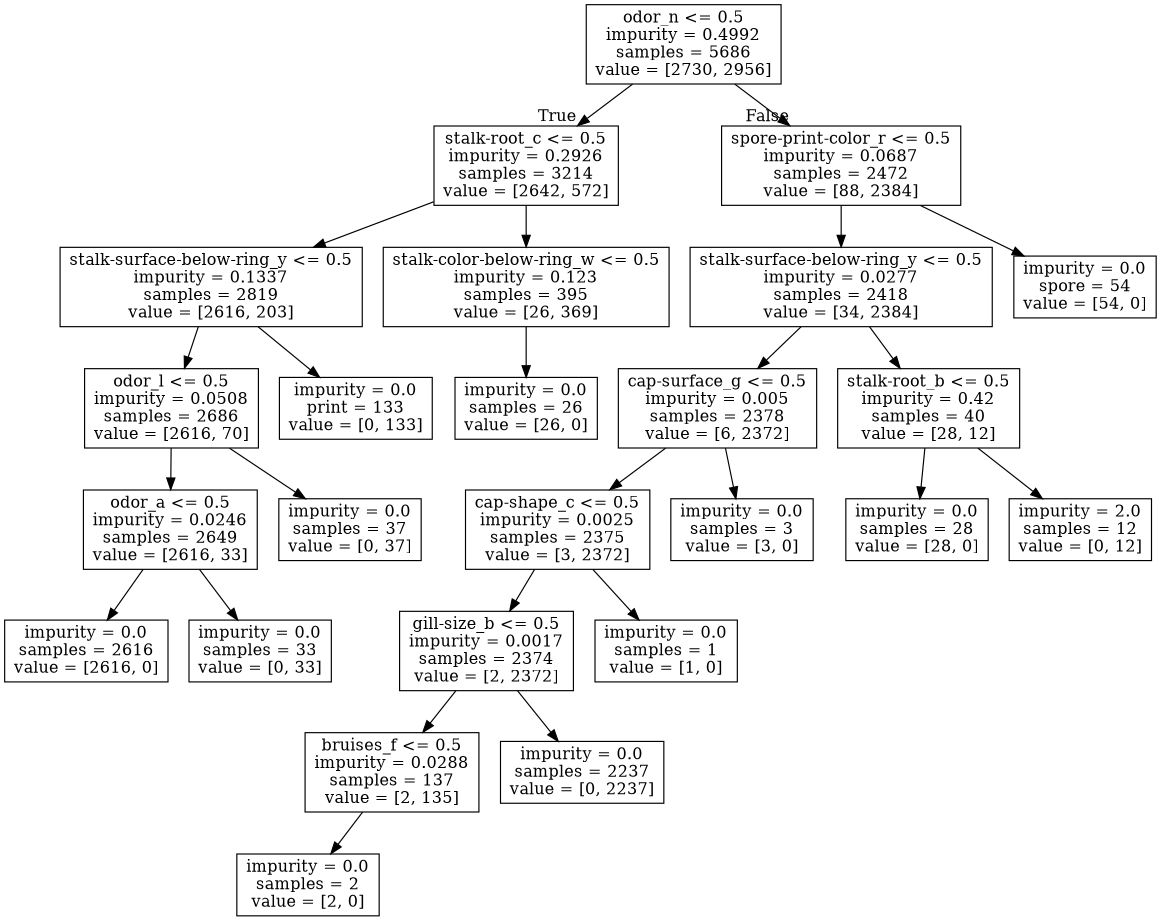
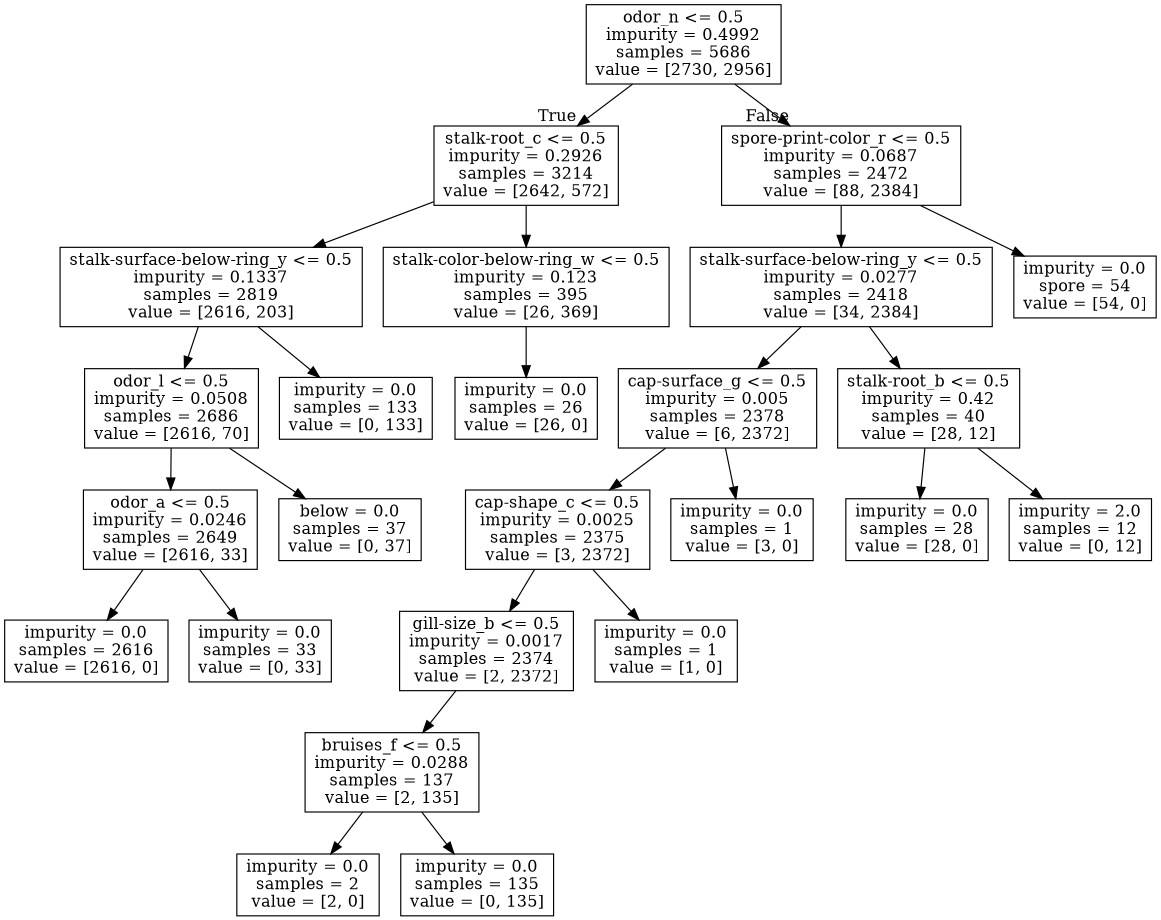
(356, 408) -> (356, 408)
(350, 530) -> (350, 530)
(742, 530) -> (742, 530)
(582, 772) -> none
none -> (477, 885)
